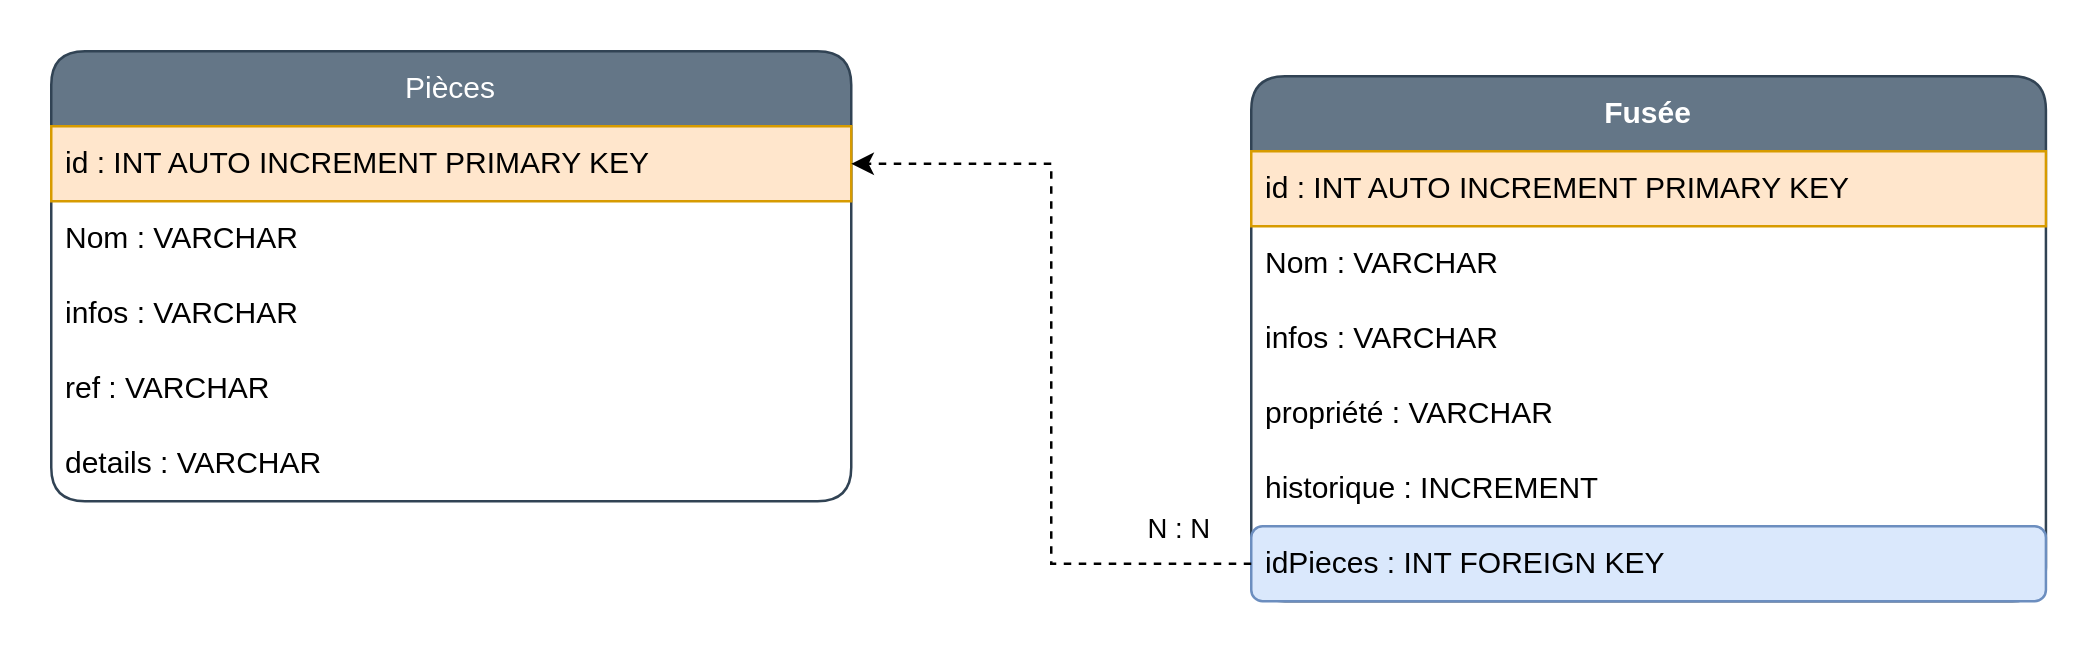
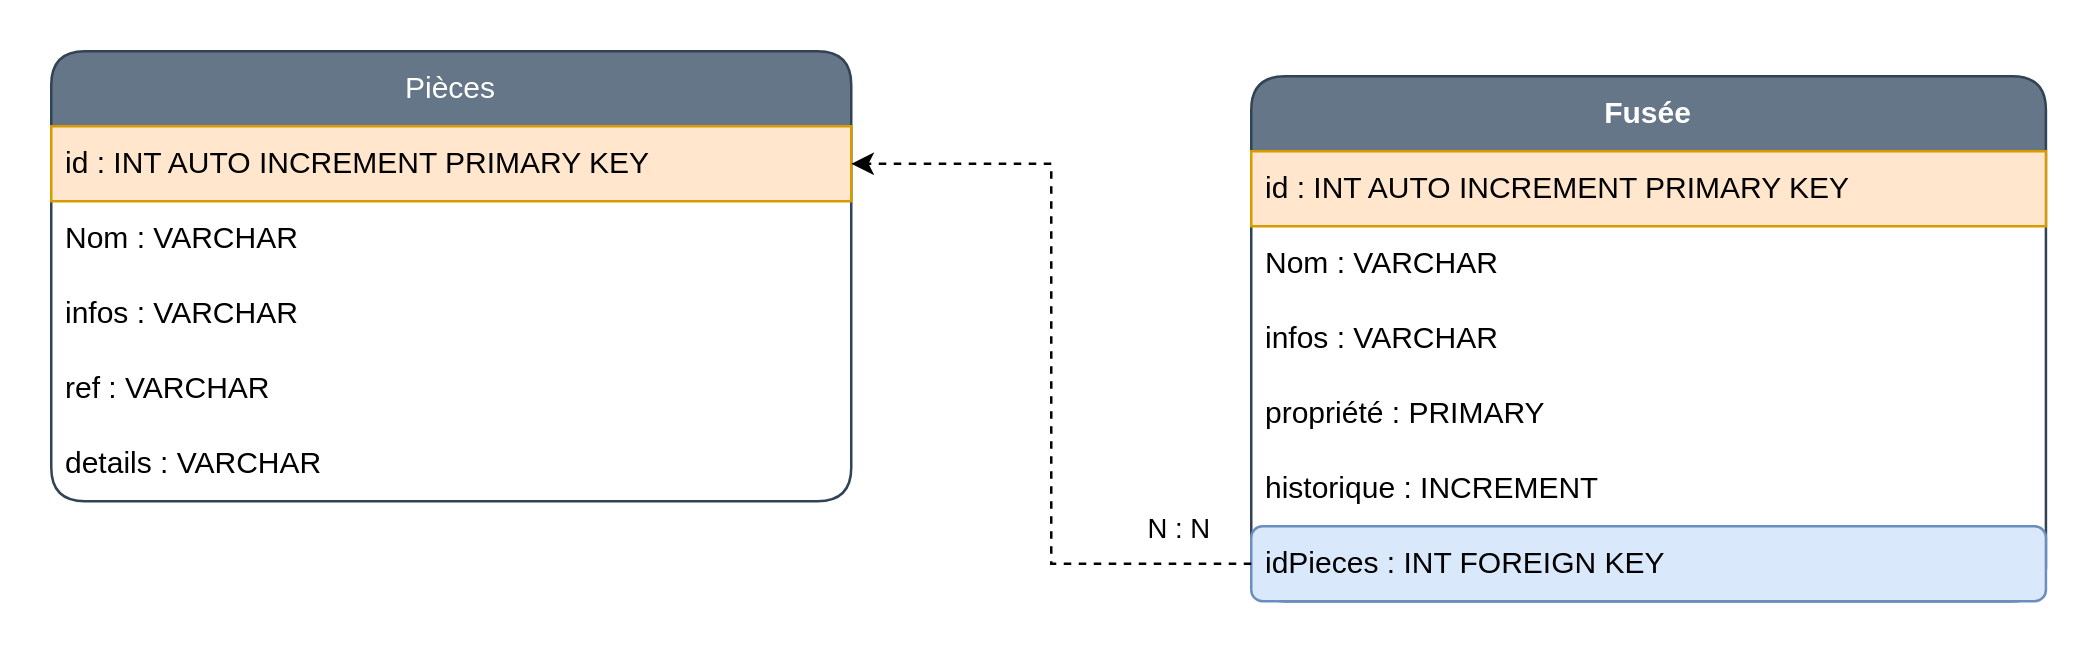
(1410, 414) -> (1410, 414)
